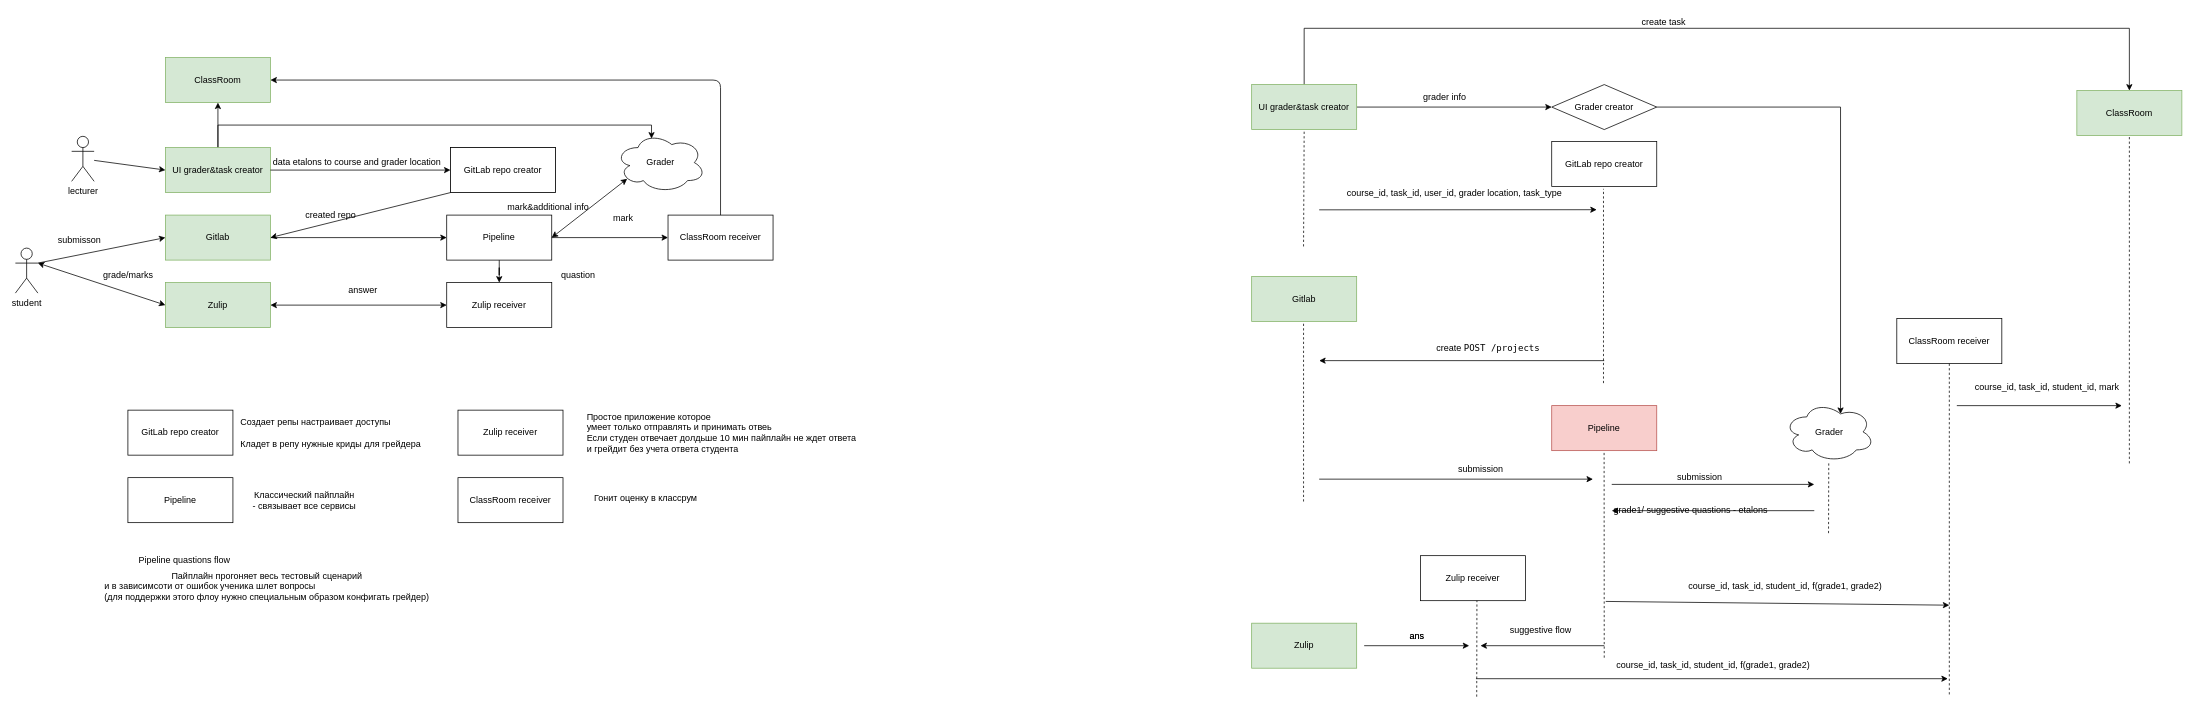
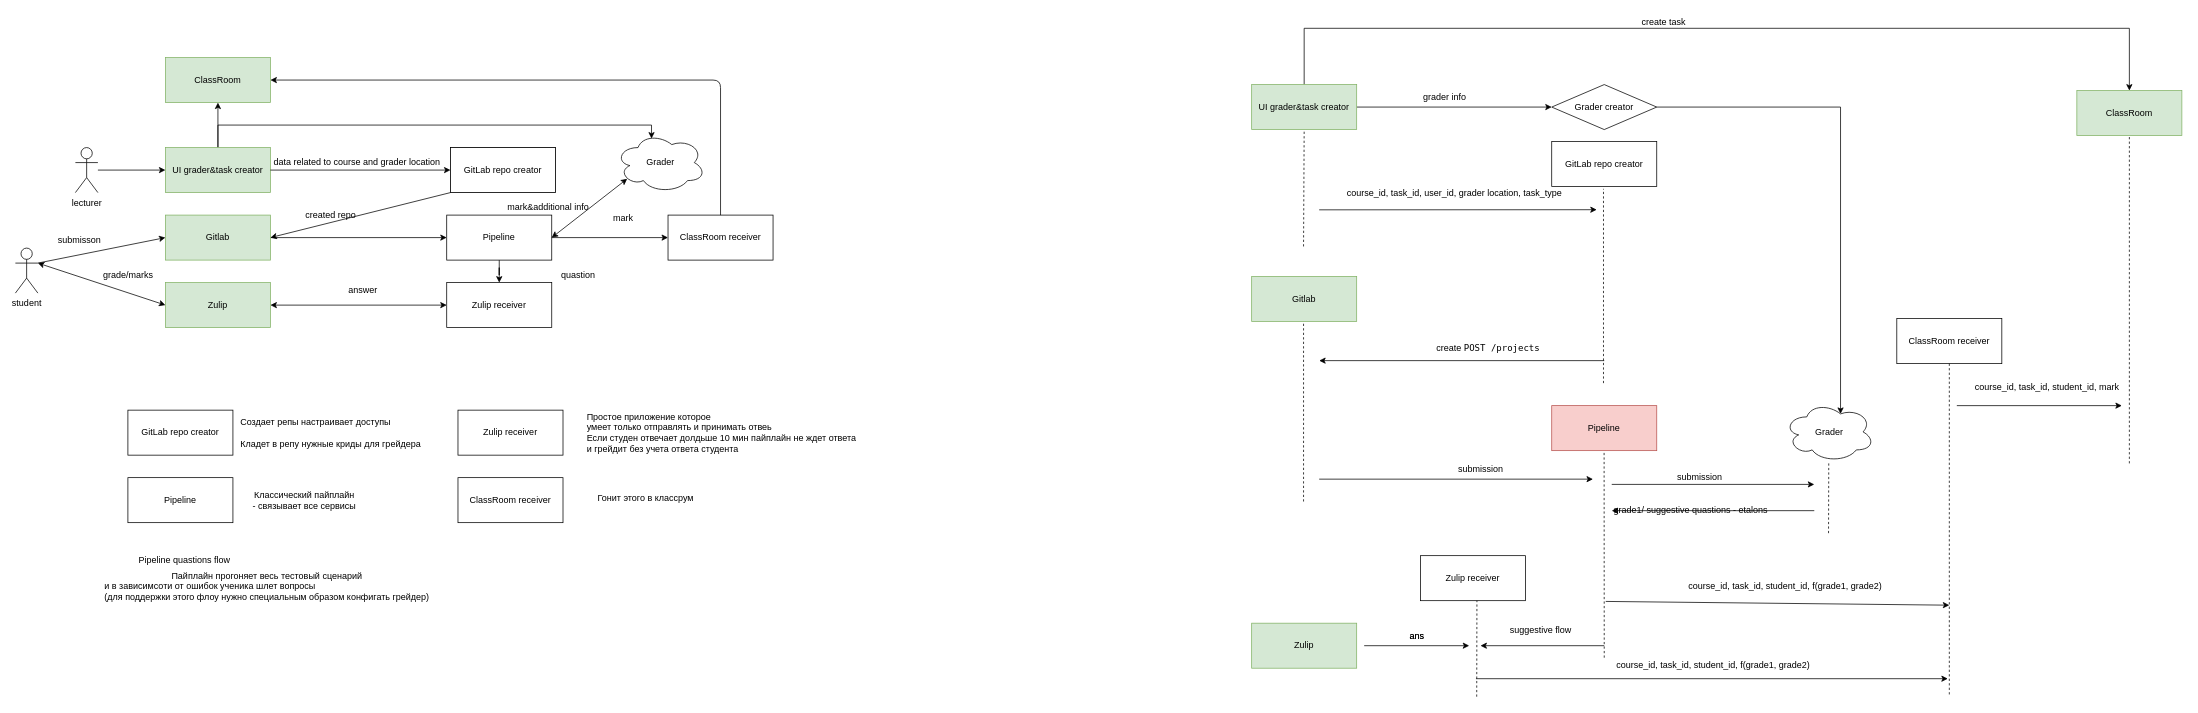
(83, 159) -> (87, 170)
(357, 162) -> (357, 162)
(646, 498) -> (646, 498)
